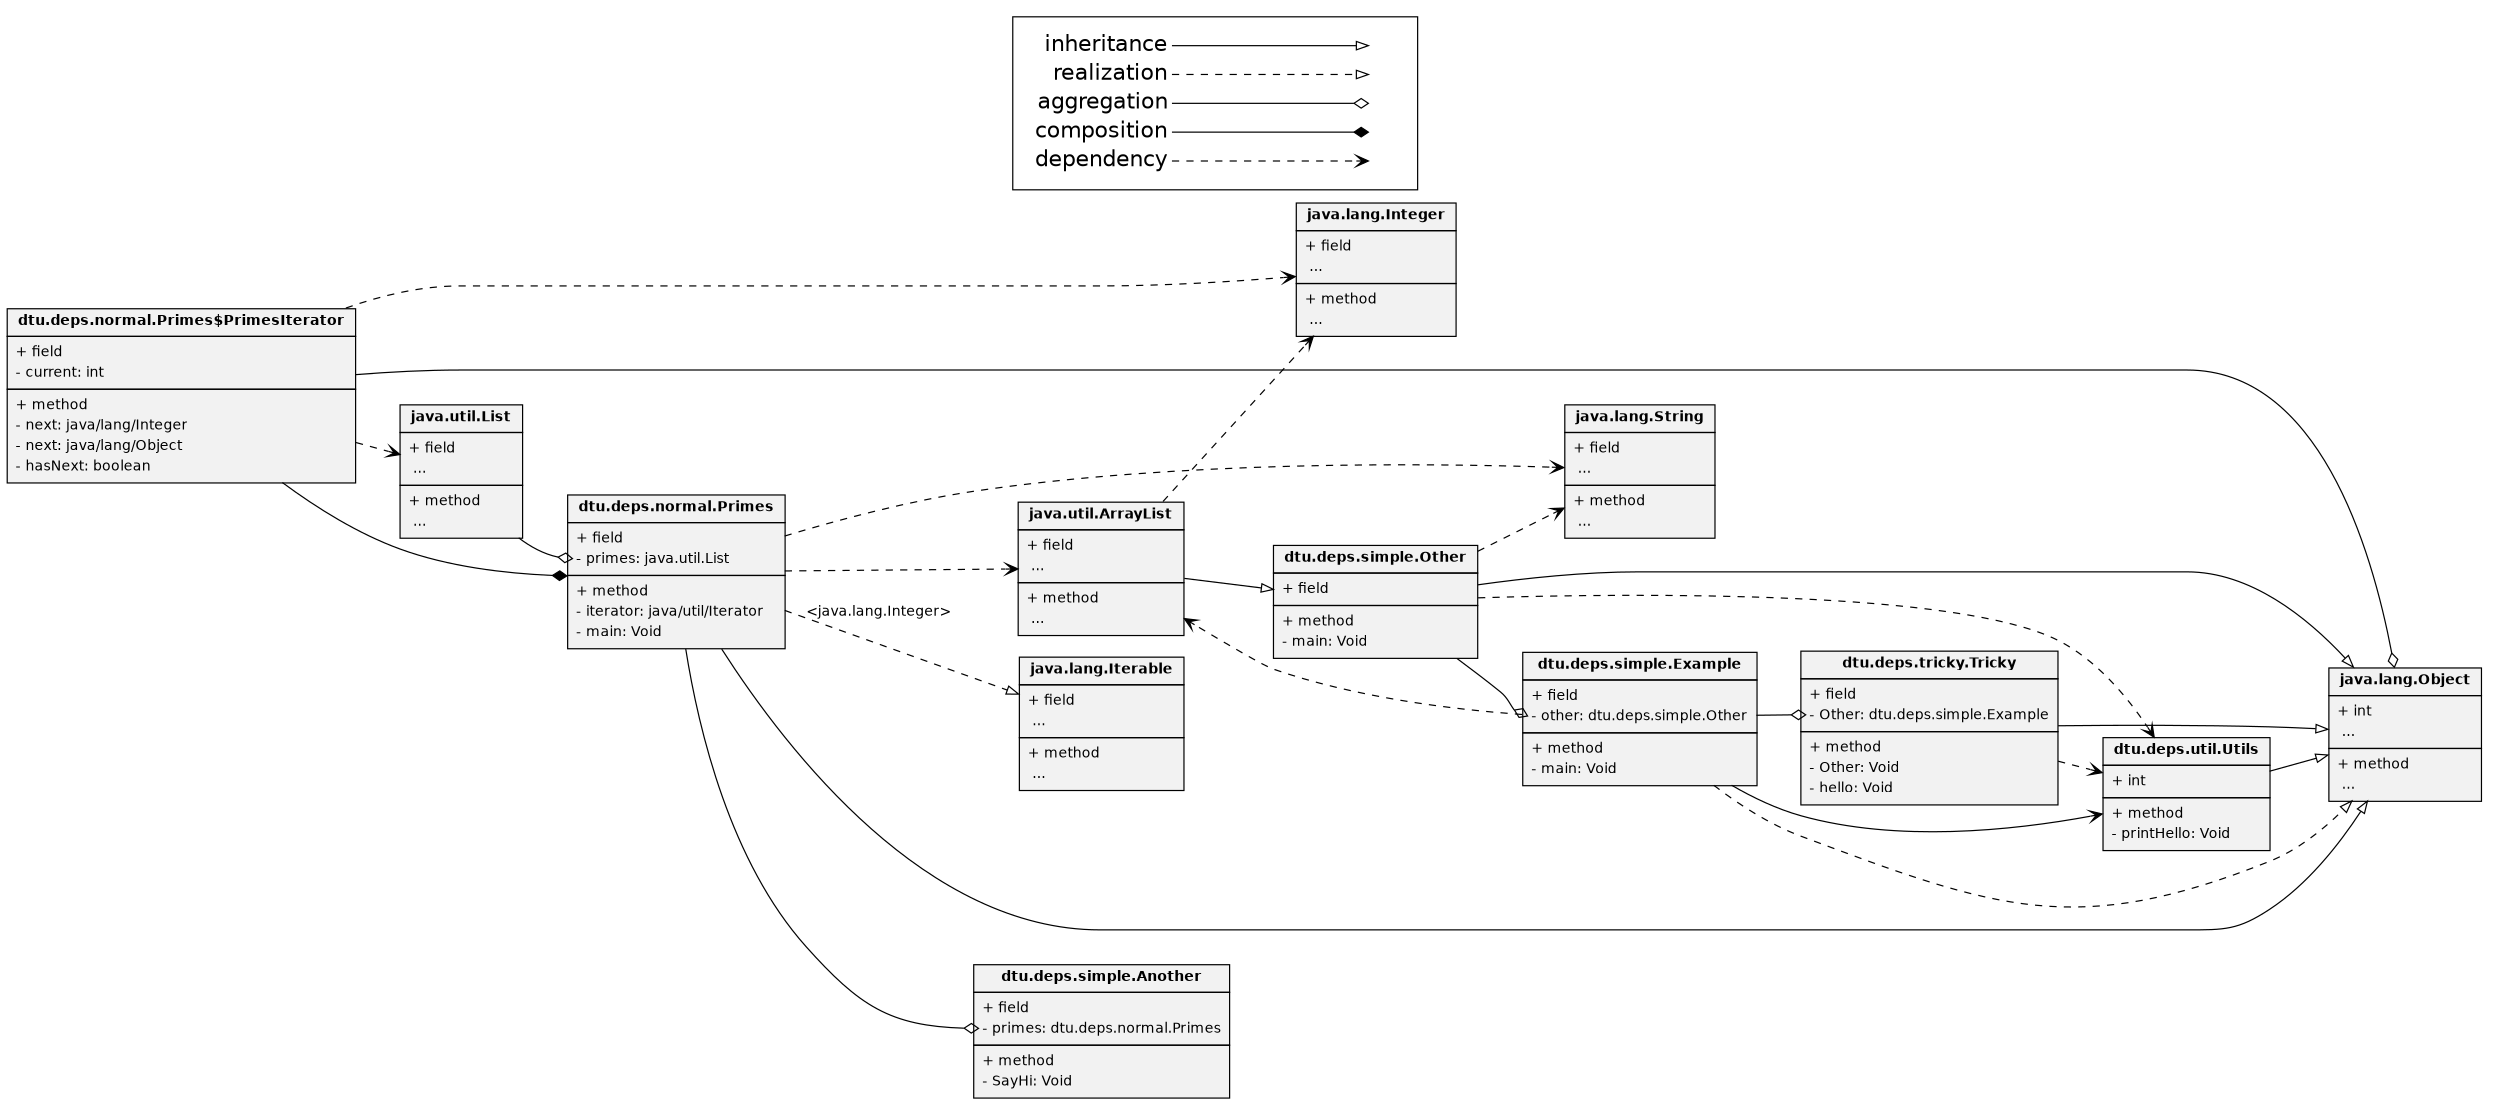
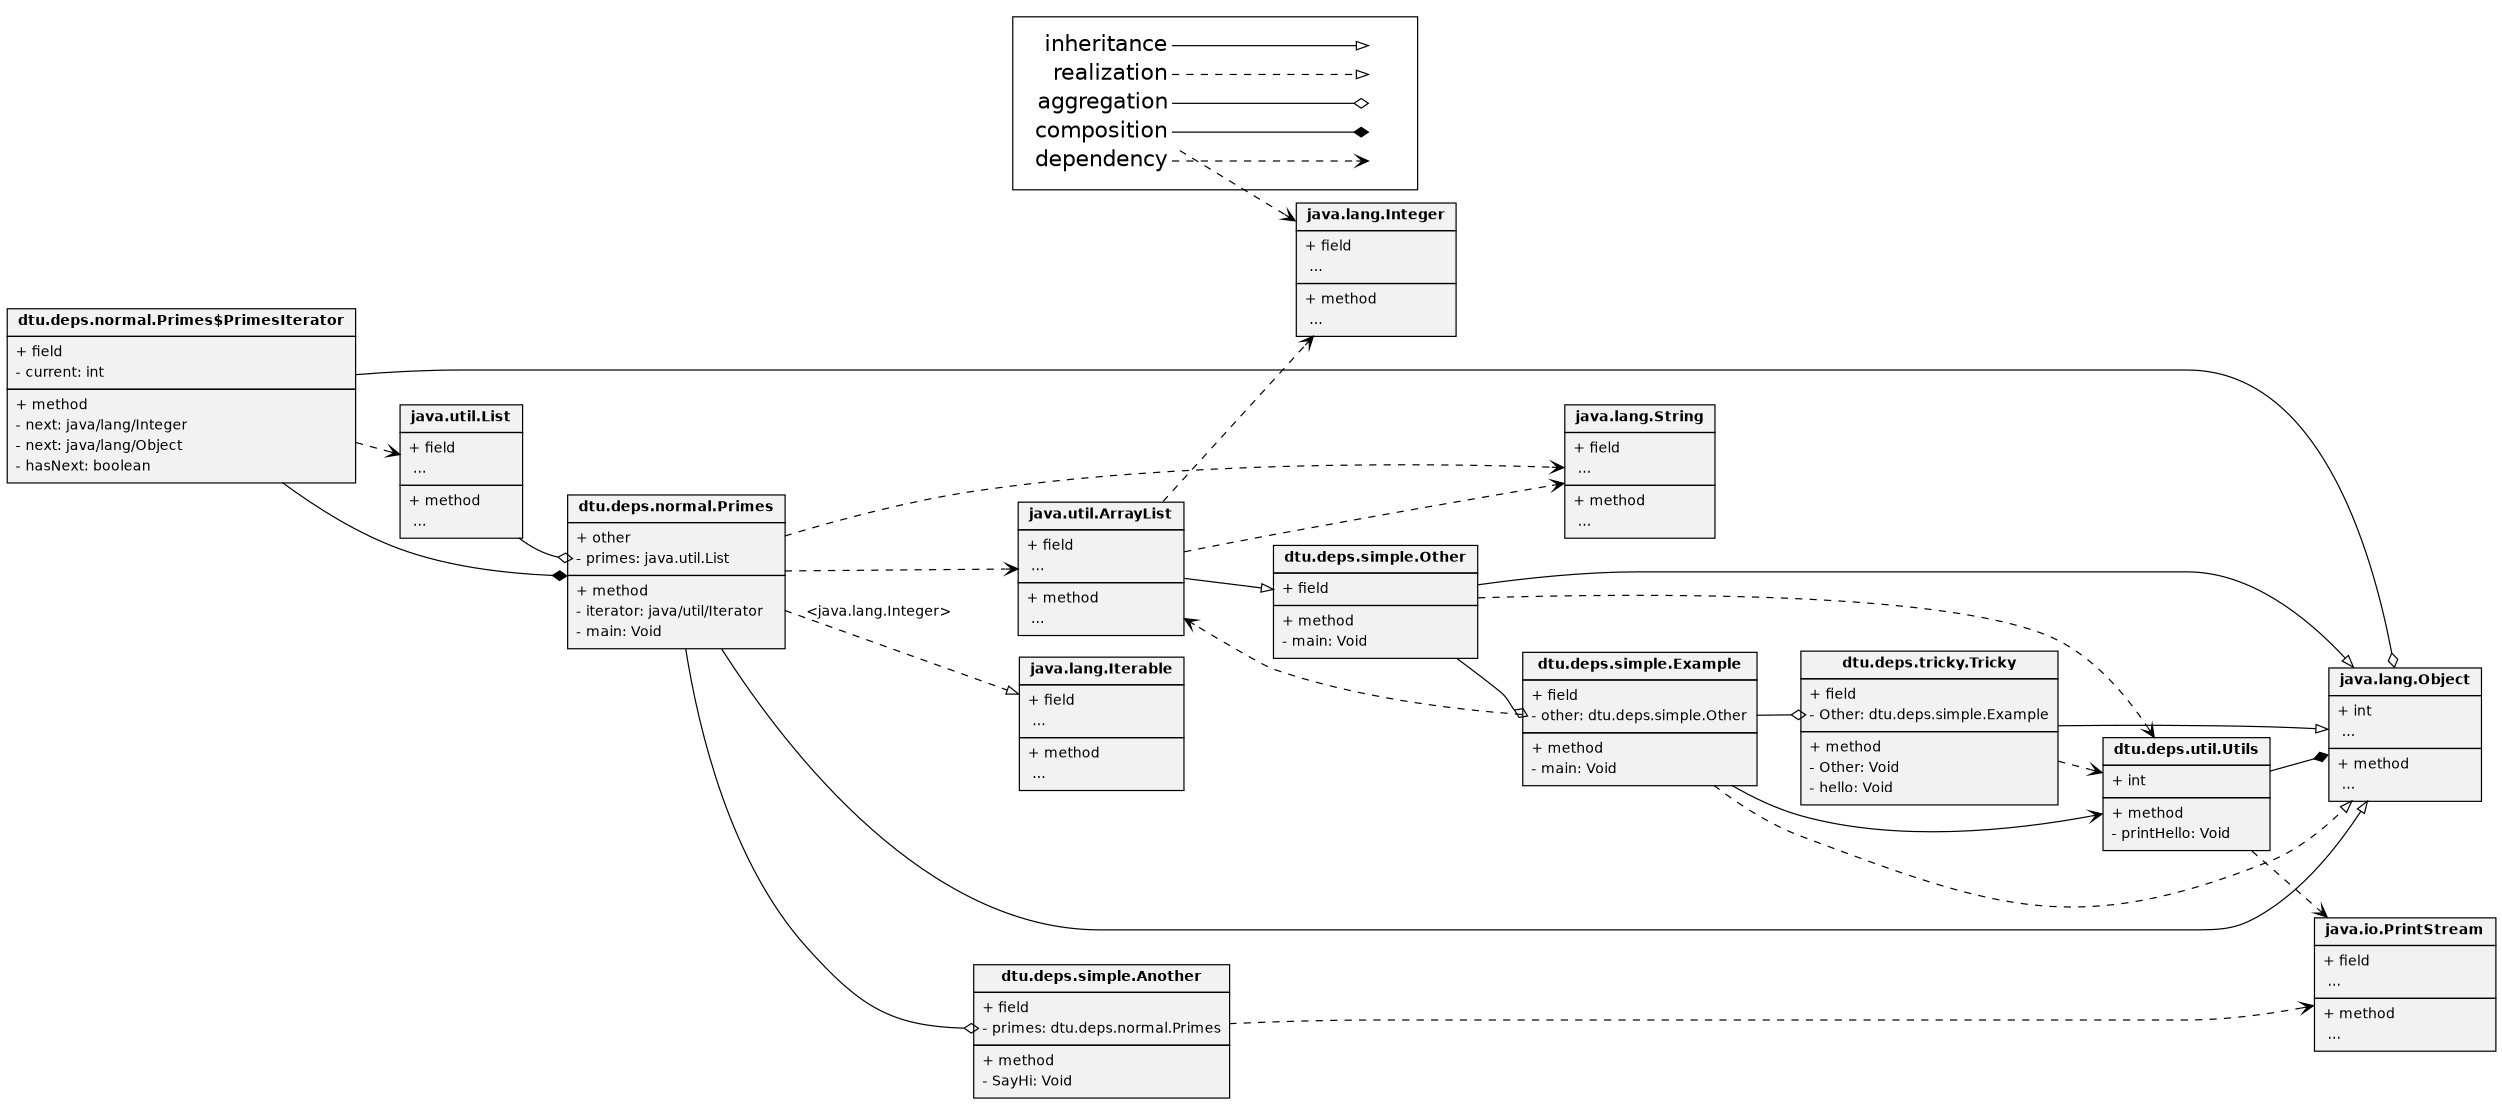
(813, 286) -> (1232, 183)
(1515, 532) -> (1368, 517)
(600, 538) -> (604, 538)
(2293, 765) -> (2293, 765)
none -> (2405, 984)
